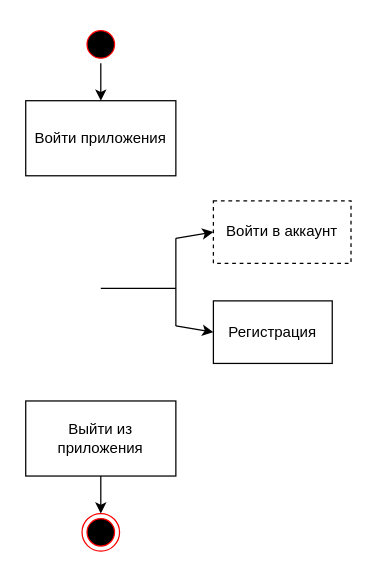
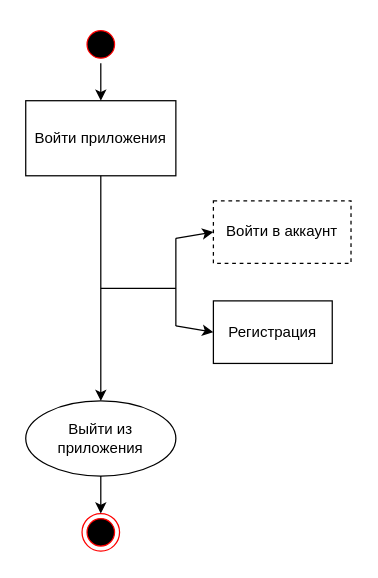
none -> (101, 284)
(101, 438) -> (101, 438)
